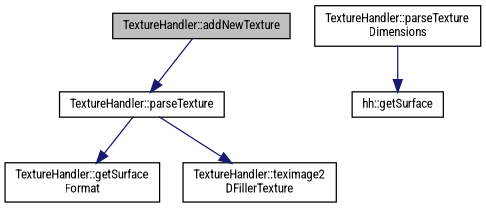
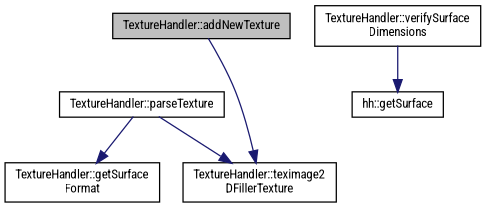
(398, 26) -> (398, 26)
(176, 60) -> (236, 93)
